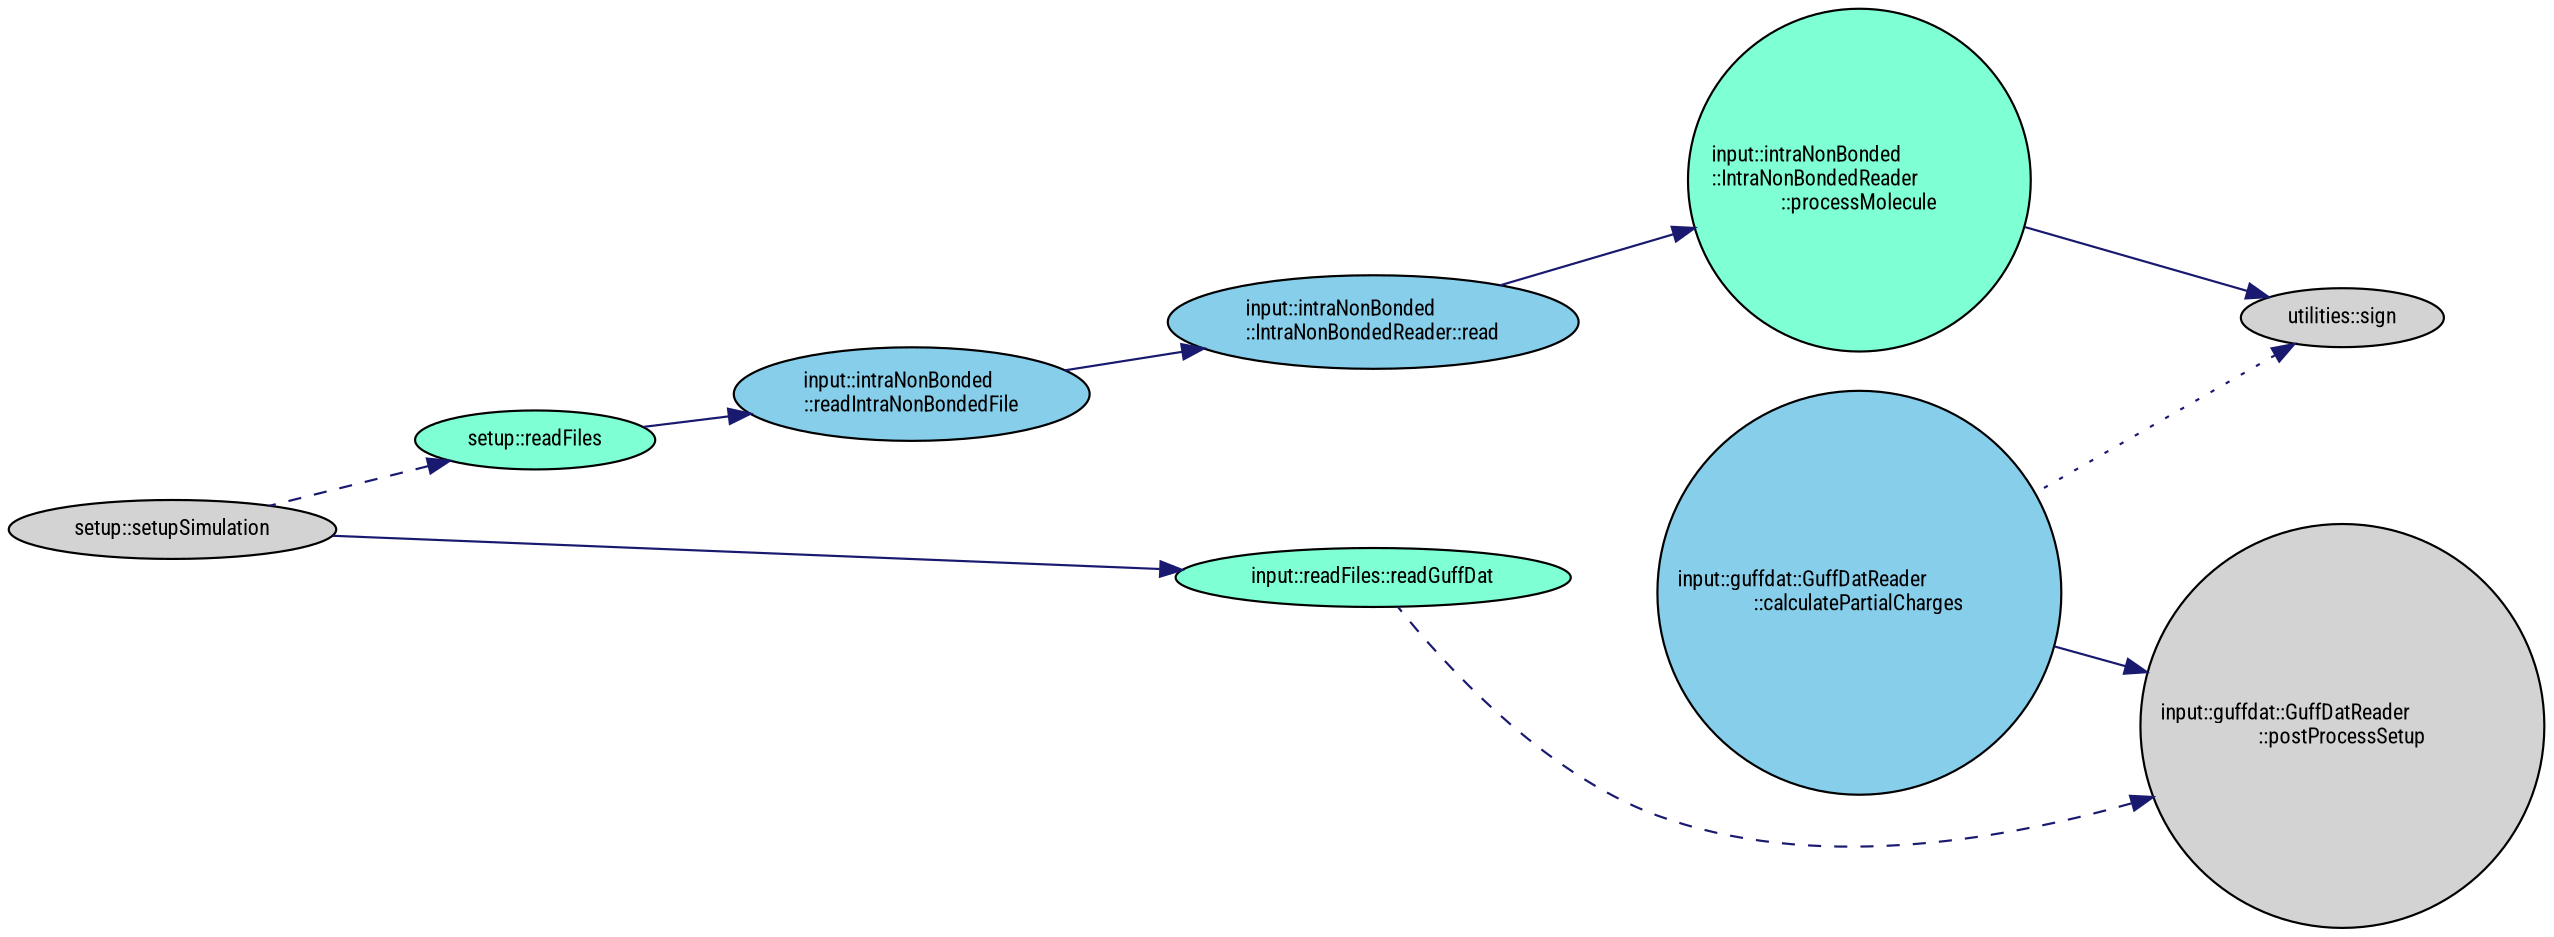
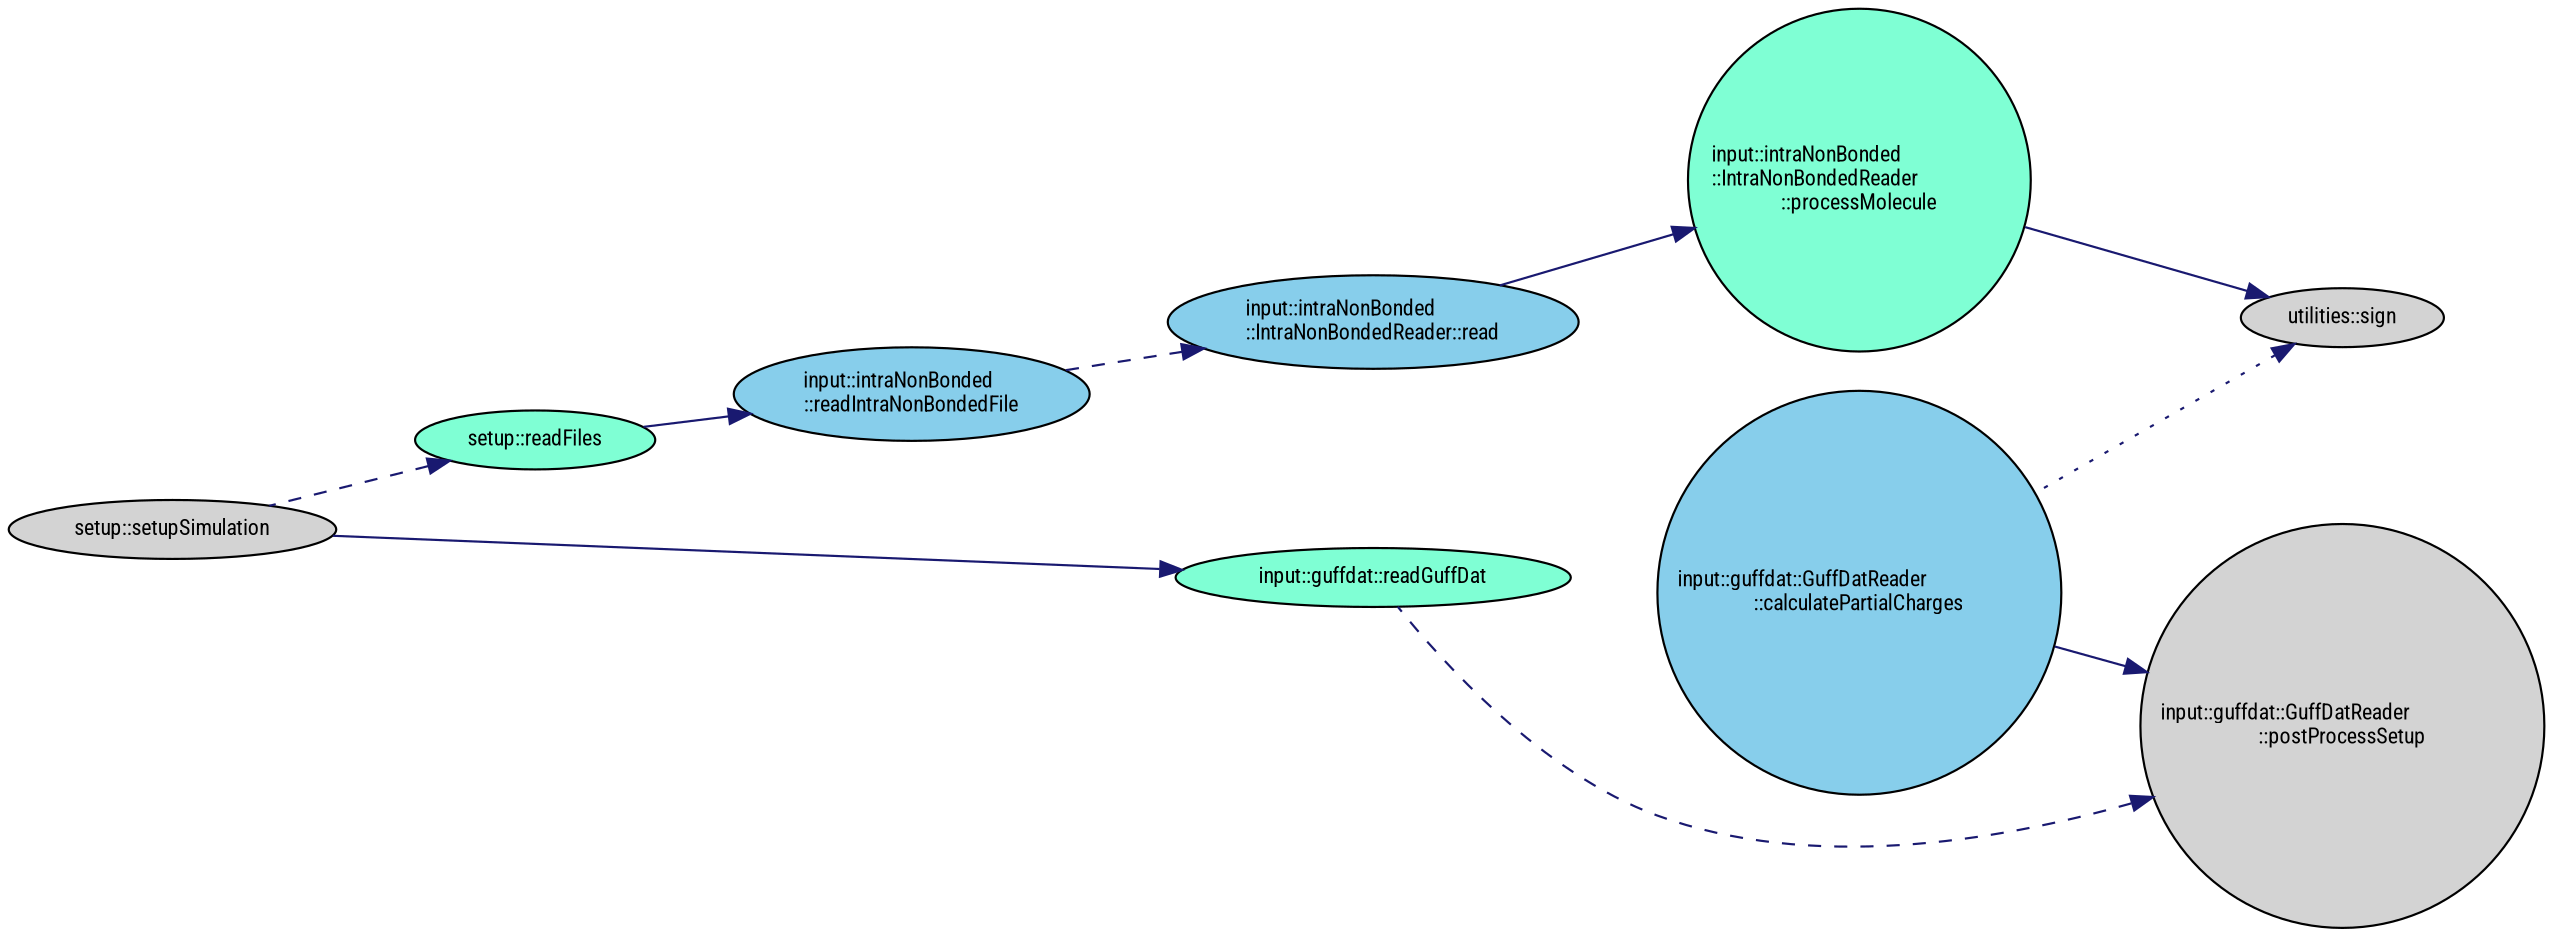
(1123, 361) -> (1123, 361)
(1373, 577) -> (1373, 577)
